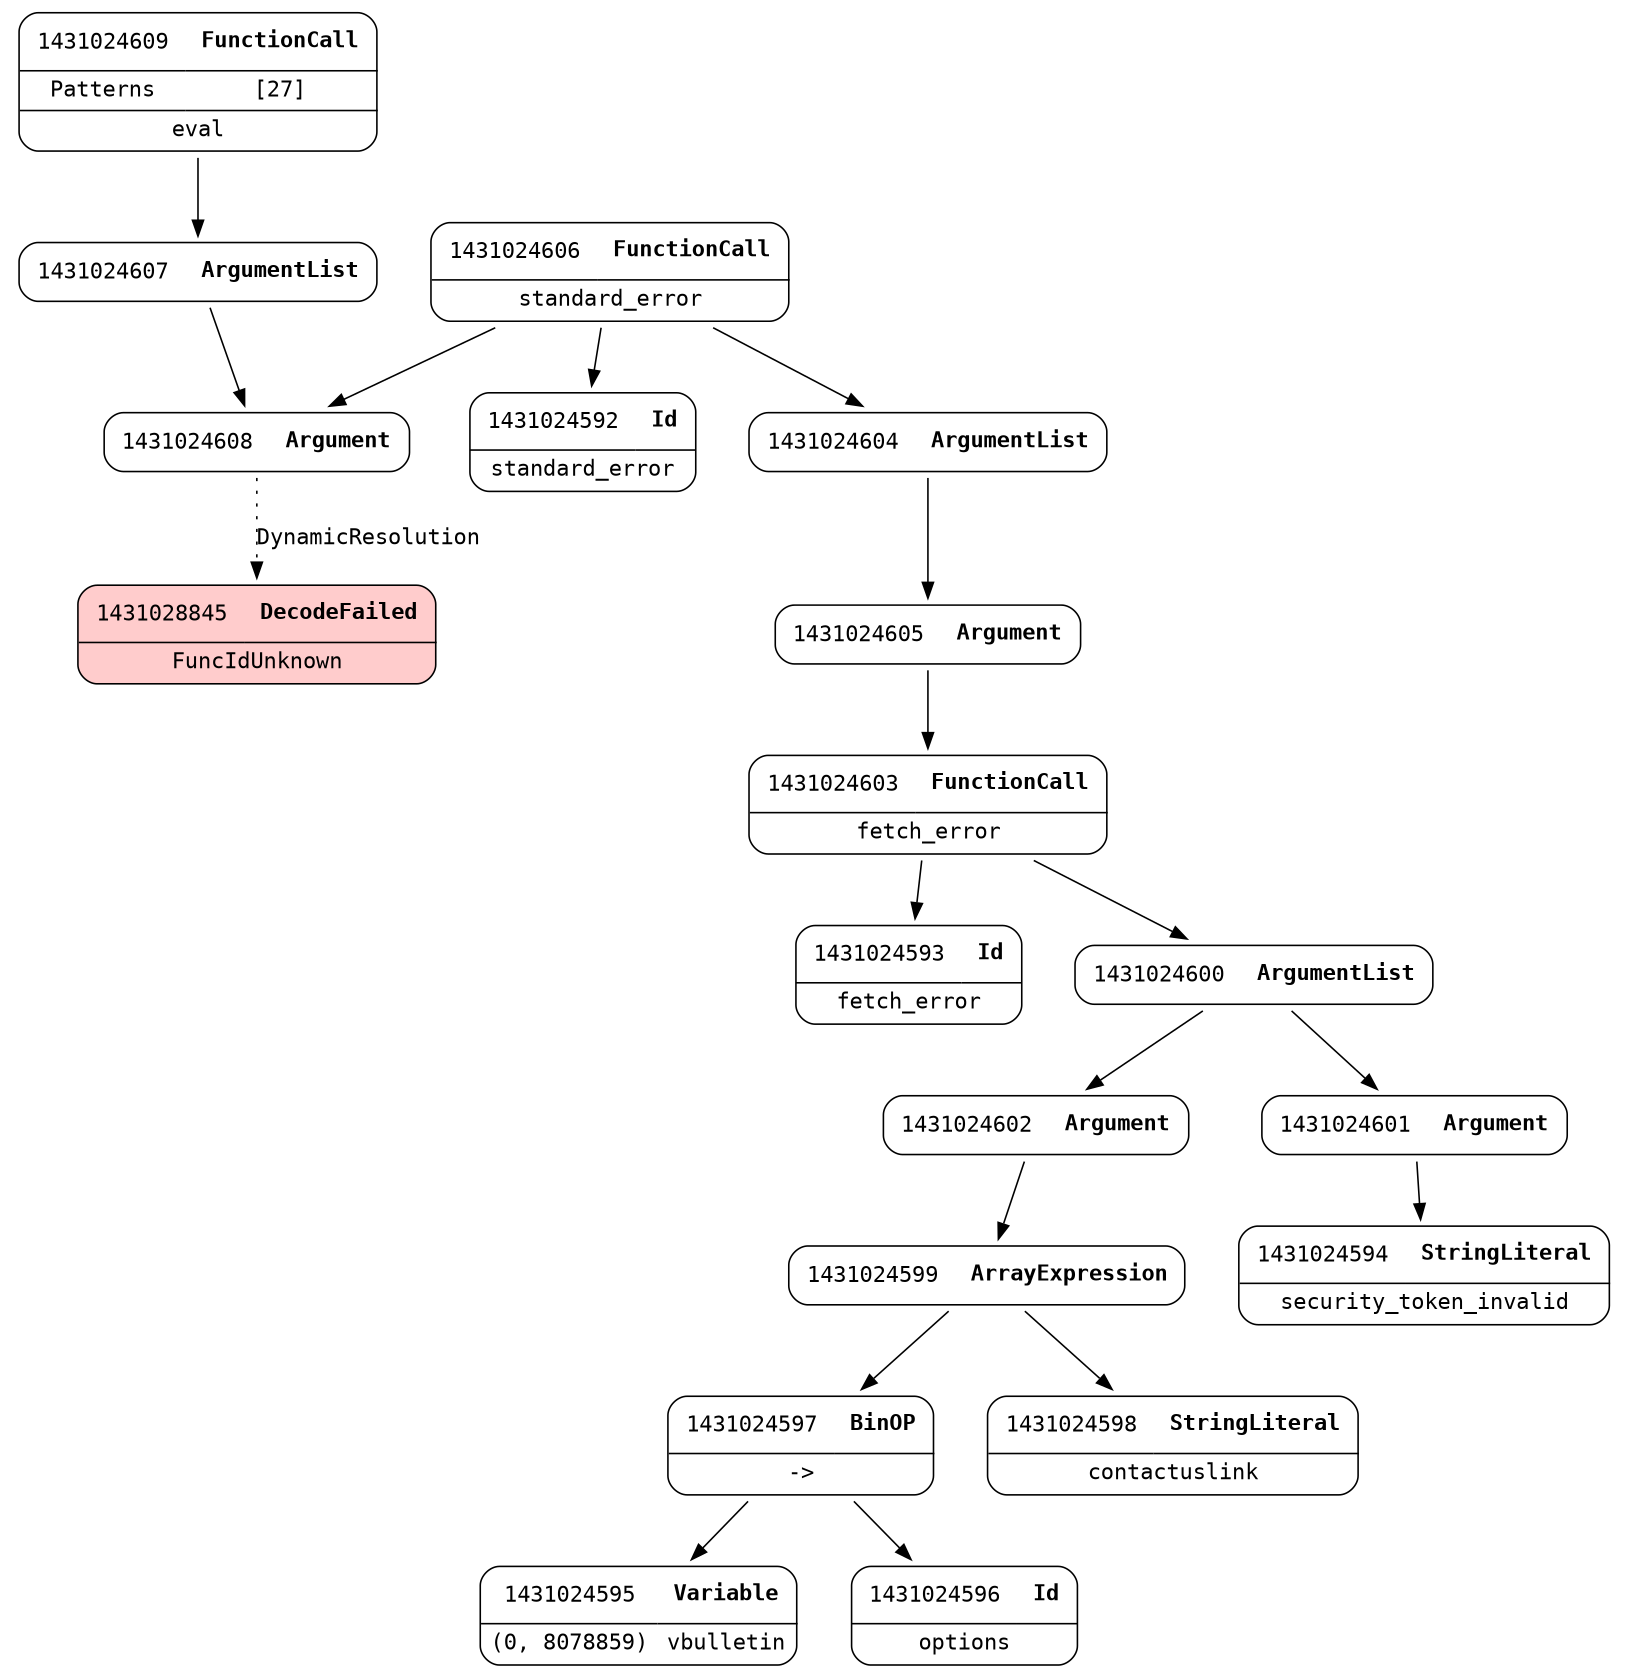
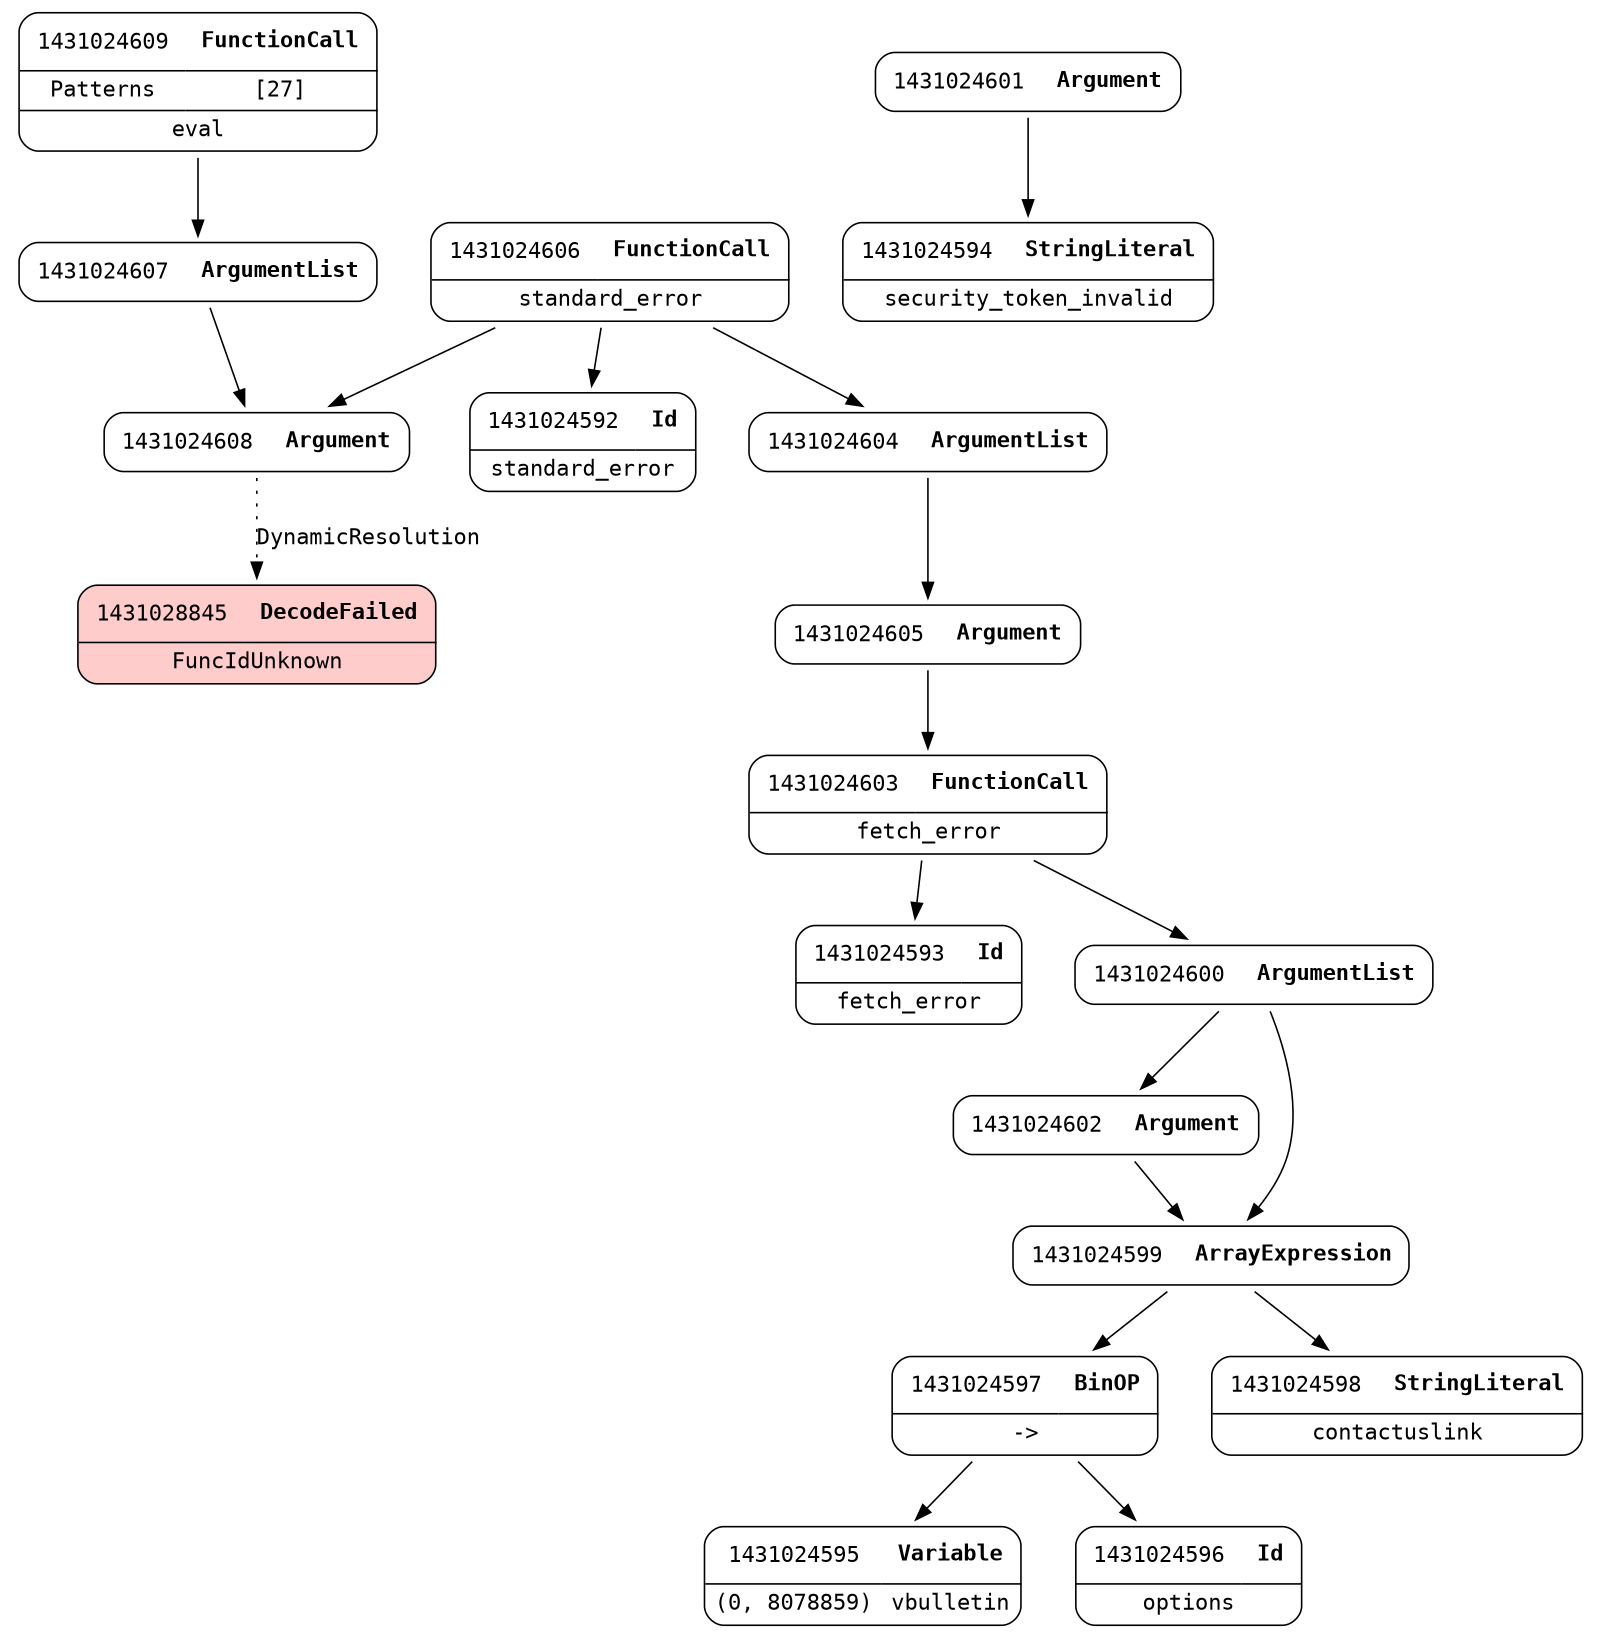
(1328, 1045) -> (1293, 1112)
